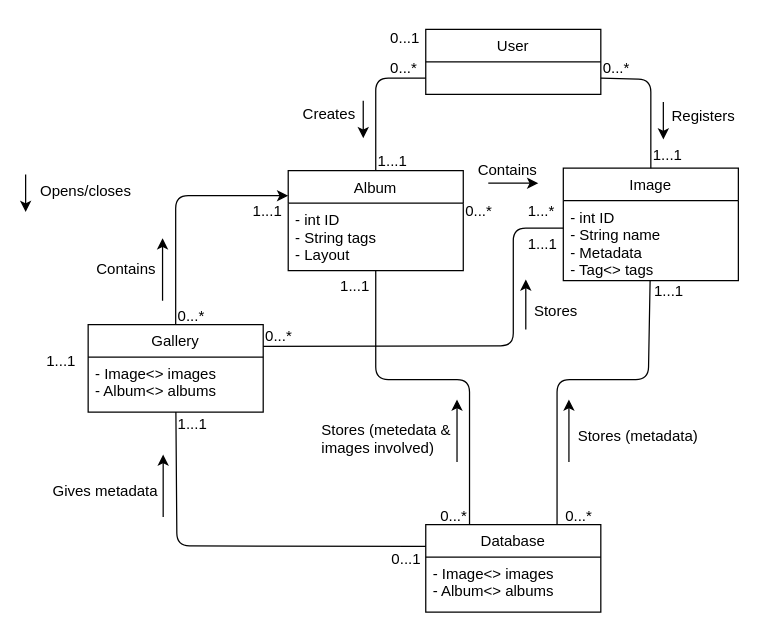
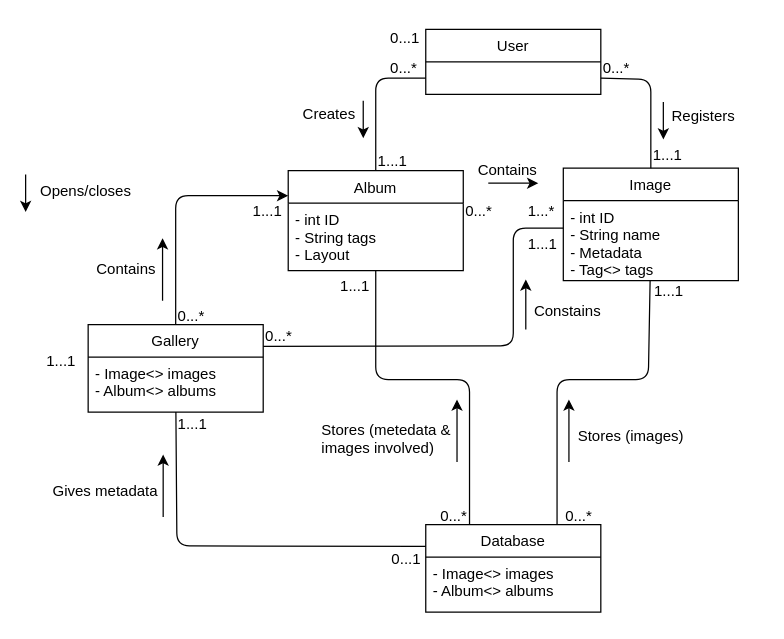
(560, 312) -> (570, 312)
(648, 437) -> (637, 437)
